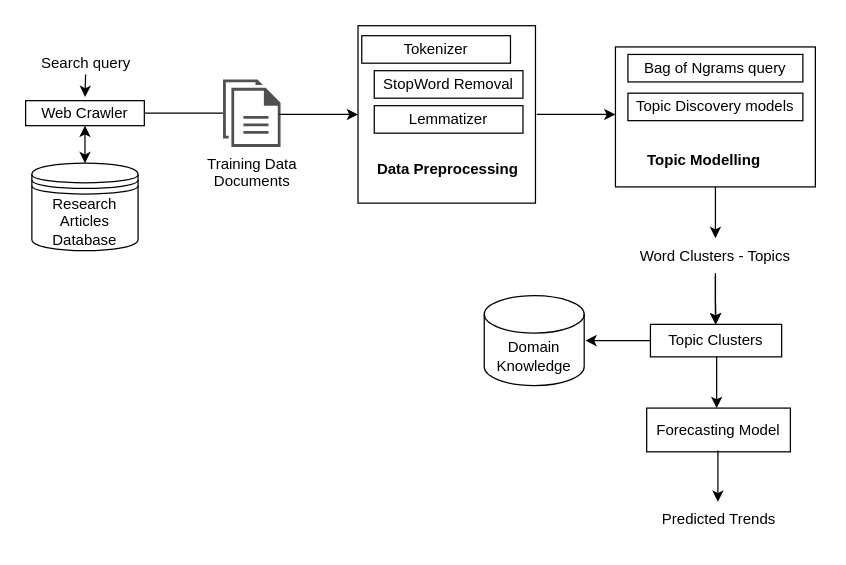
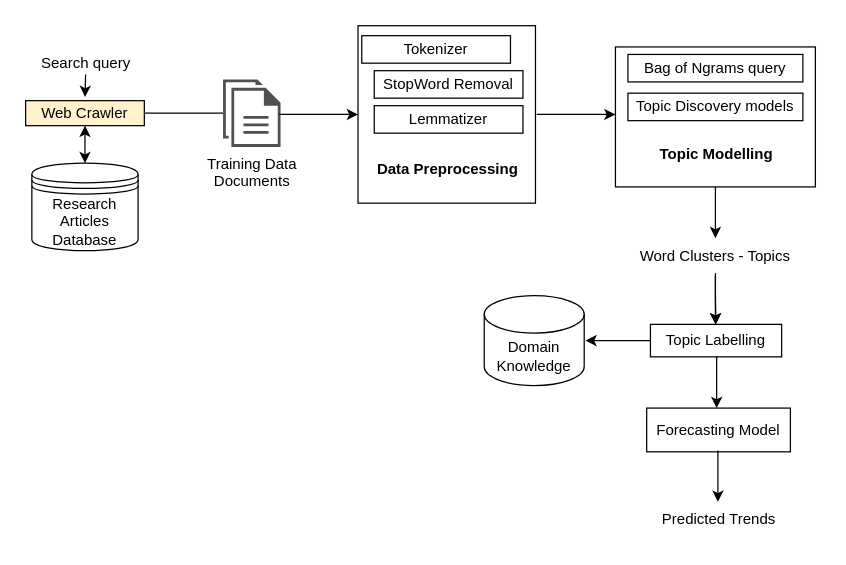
(85, 113) -> (85, 113)
(704, 161) -> (717, 154)
(716, 341) -> (716, 341)
